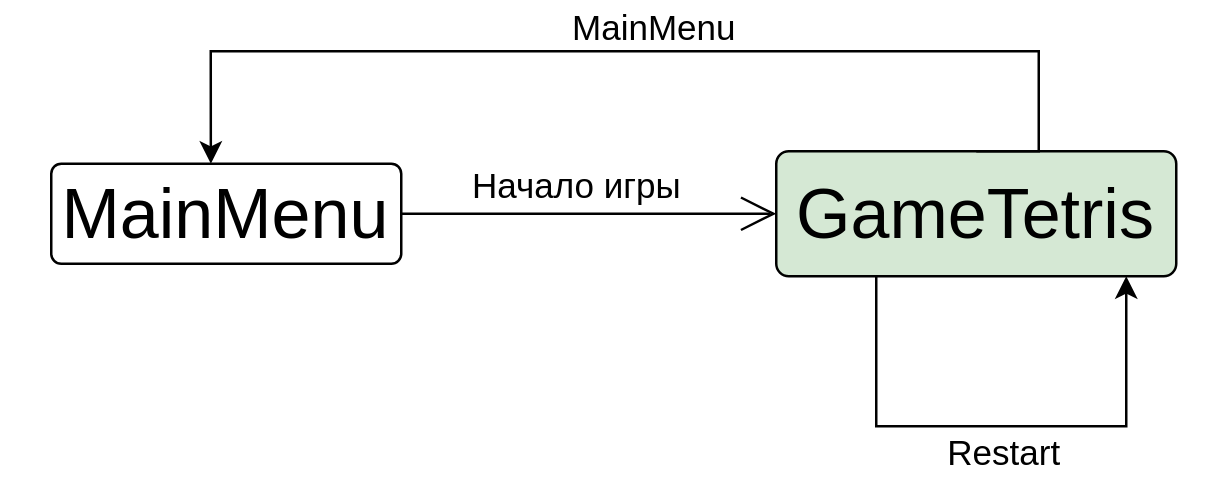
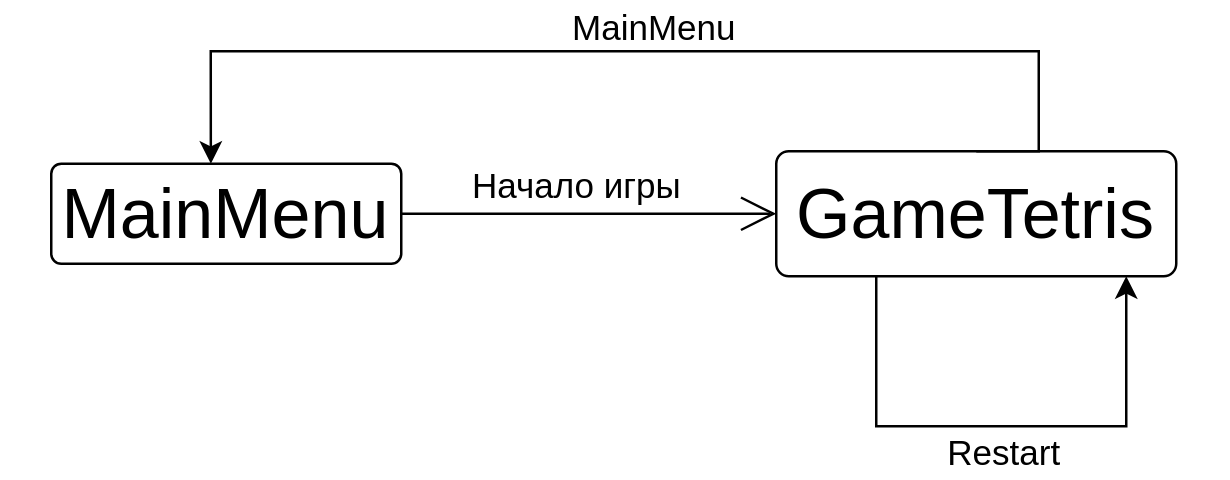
(976, 214) -> (976, 214)
